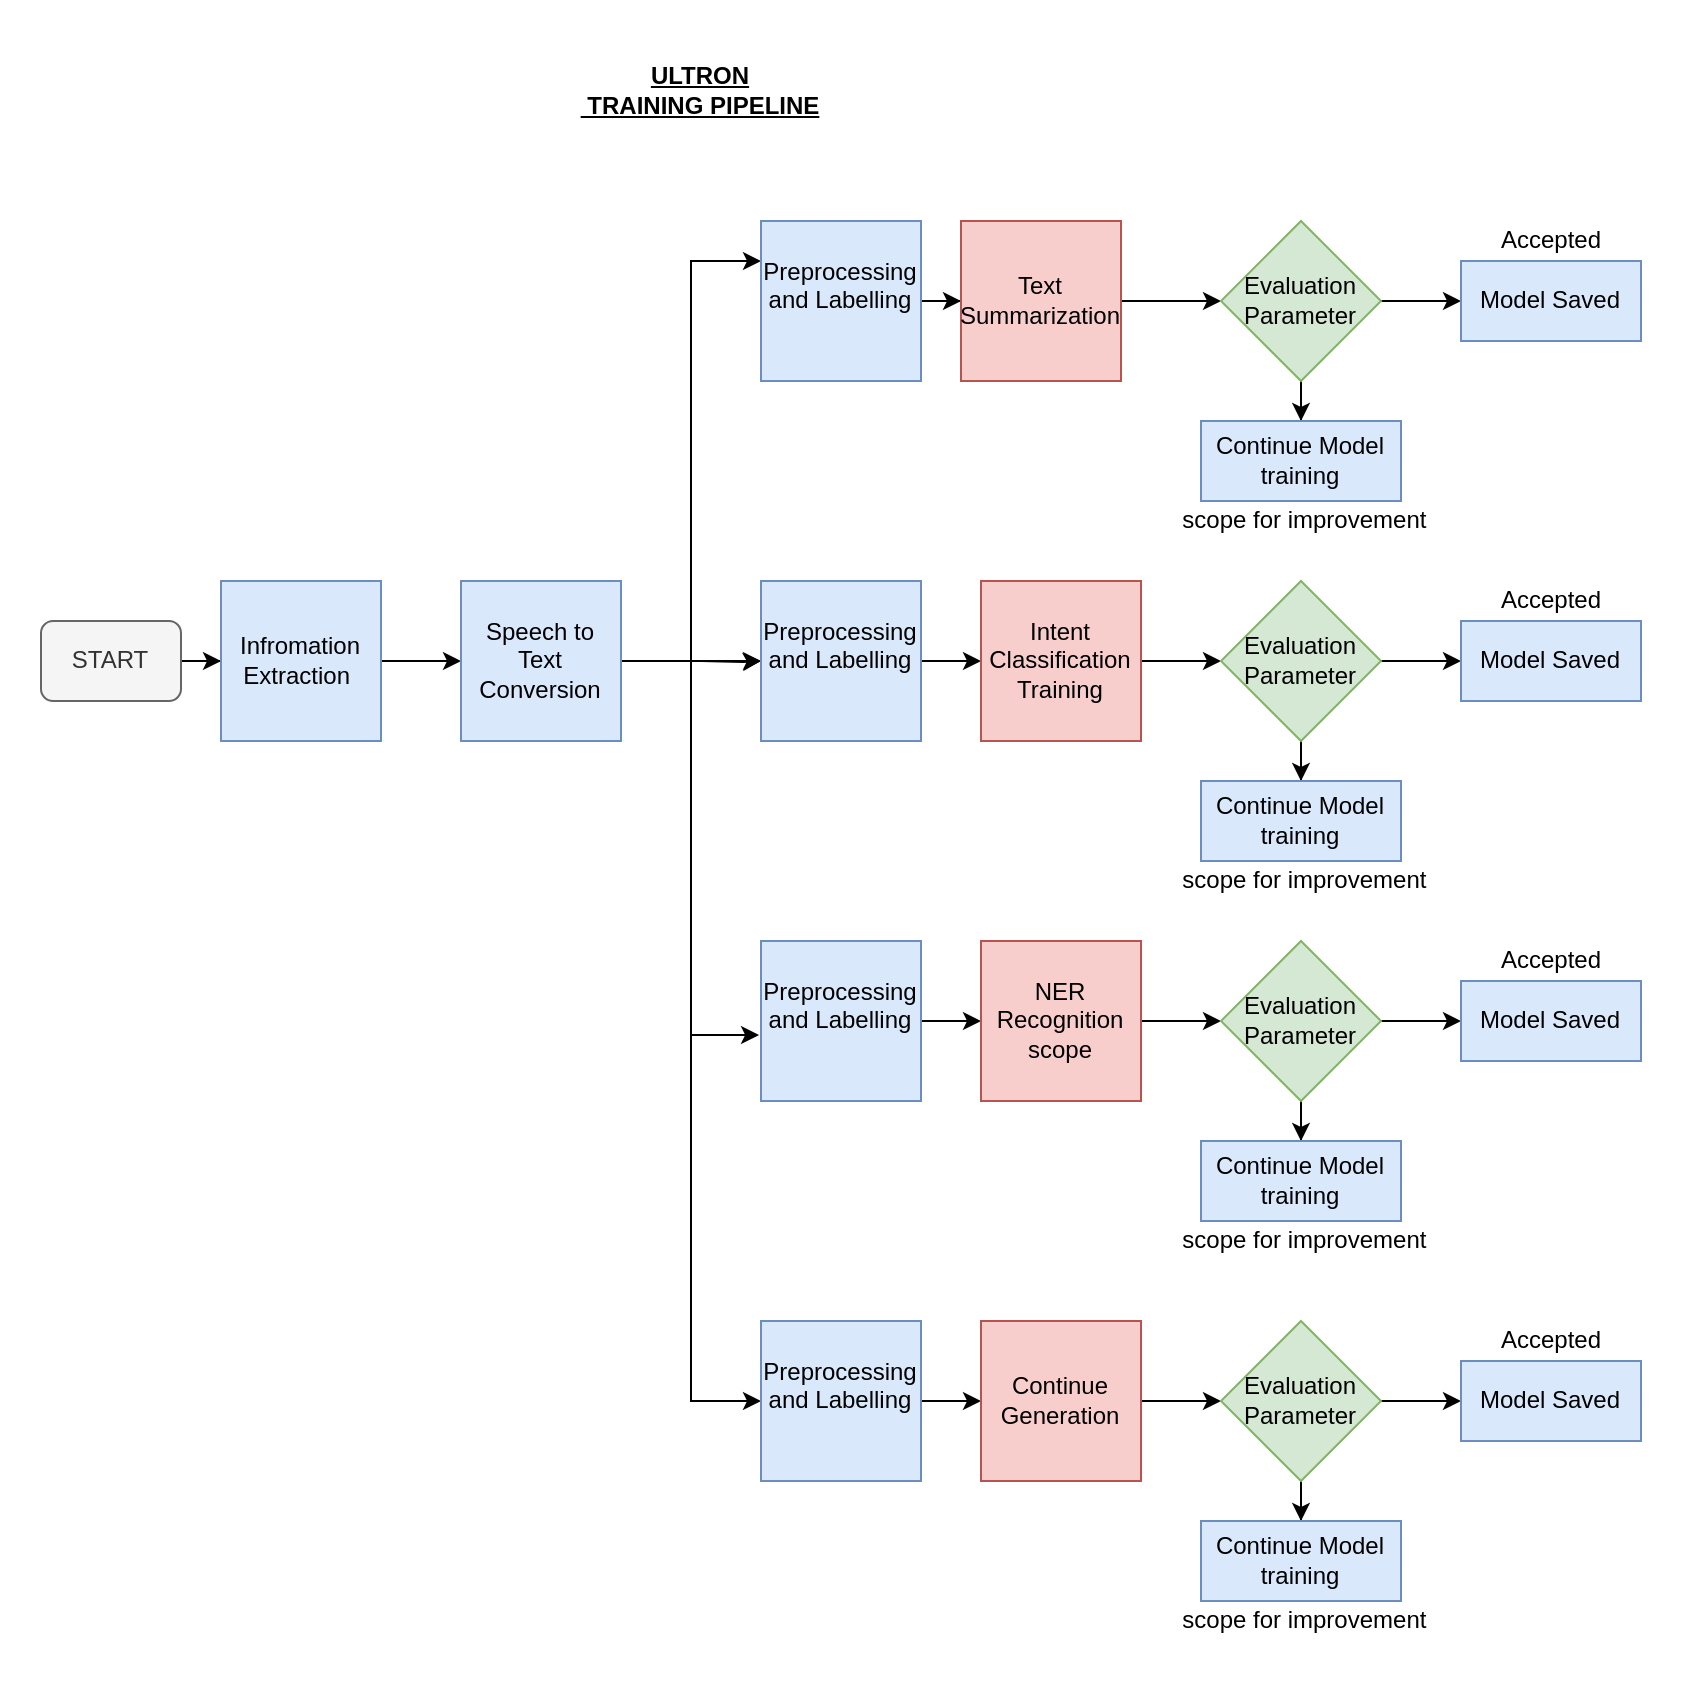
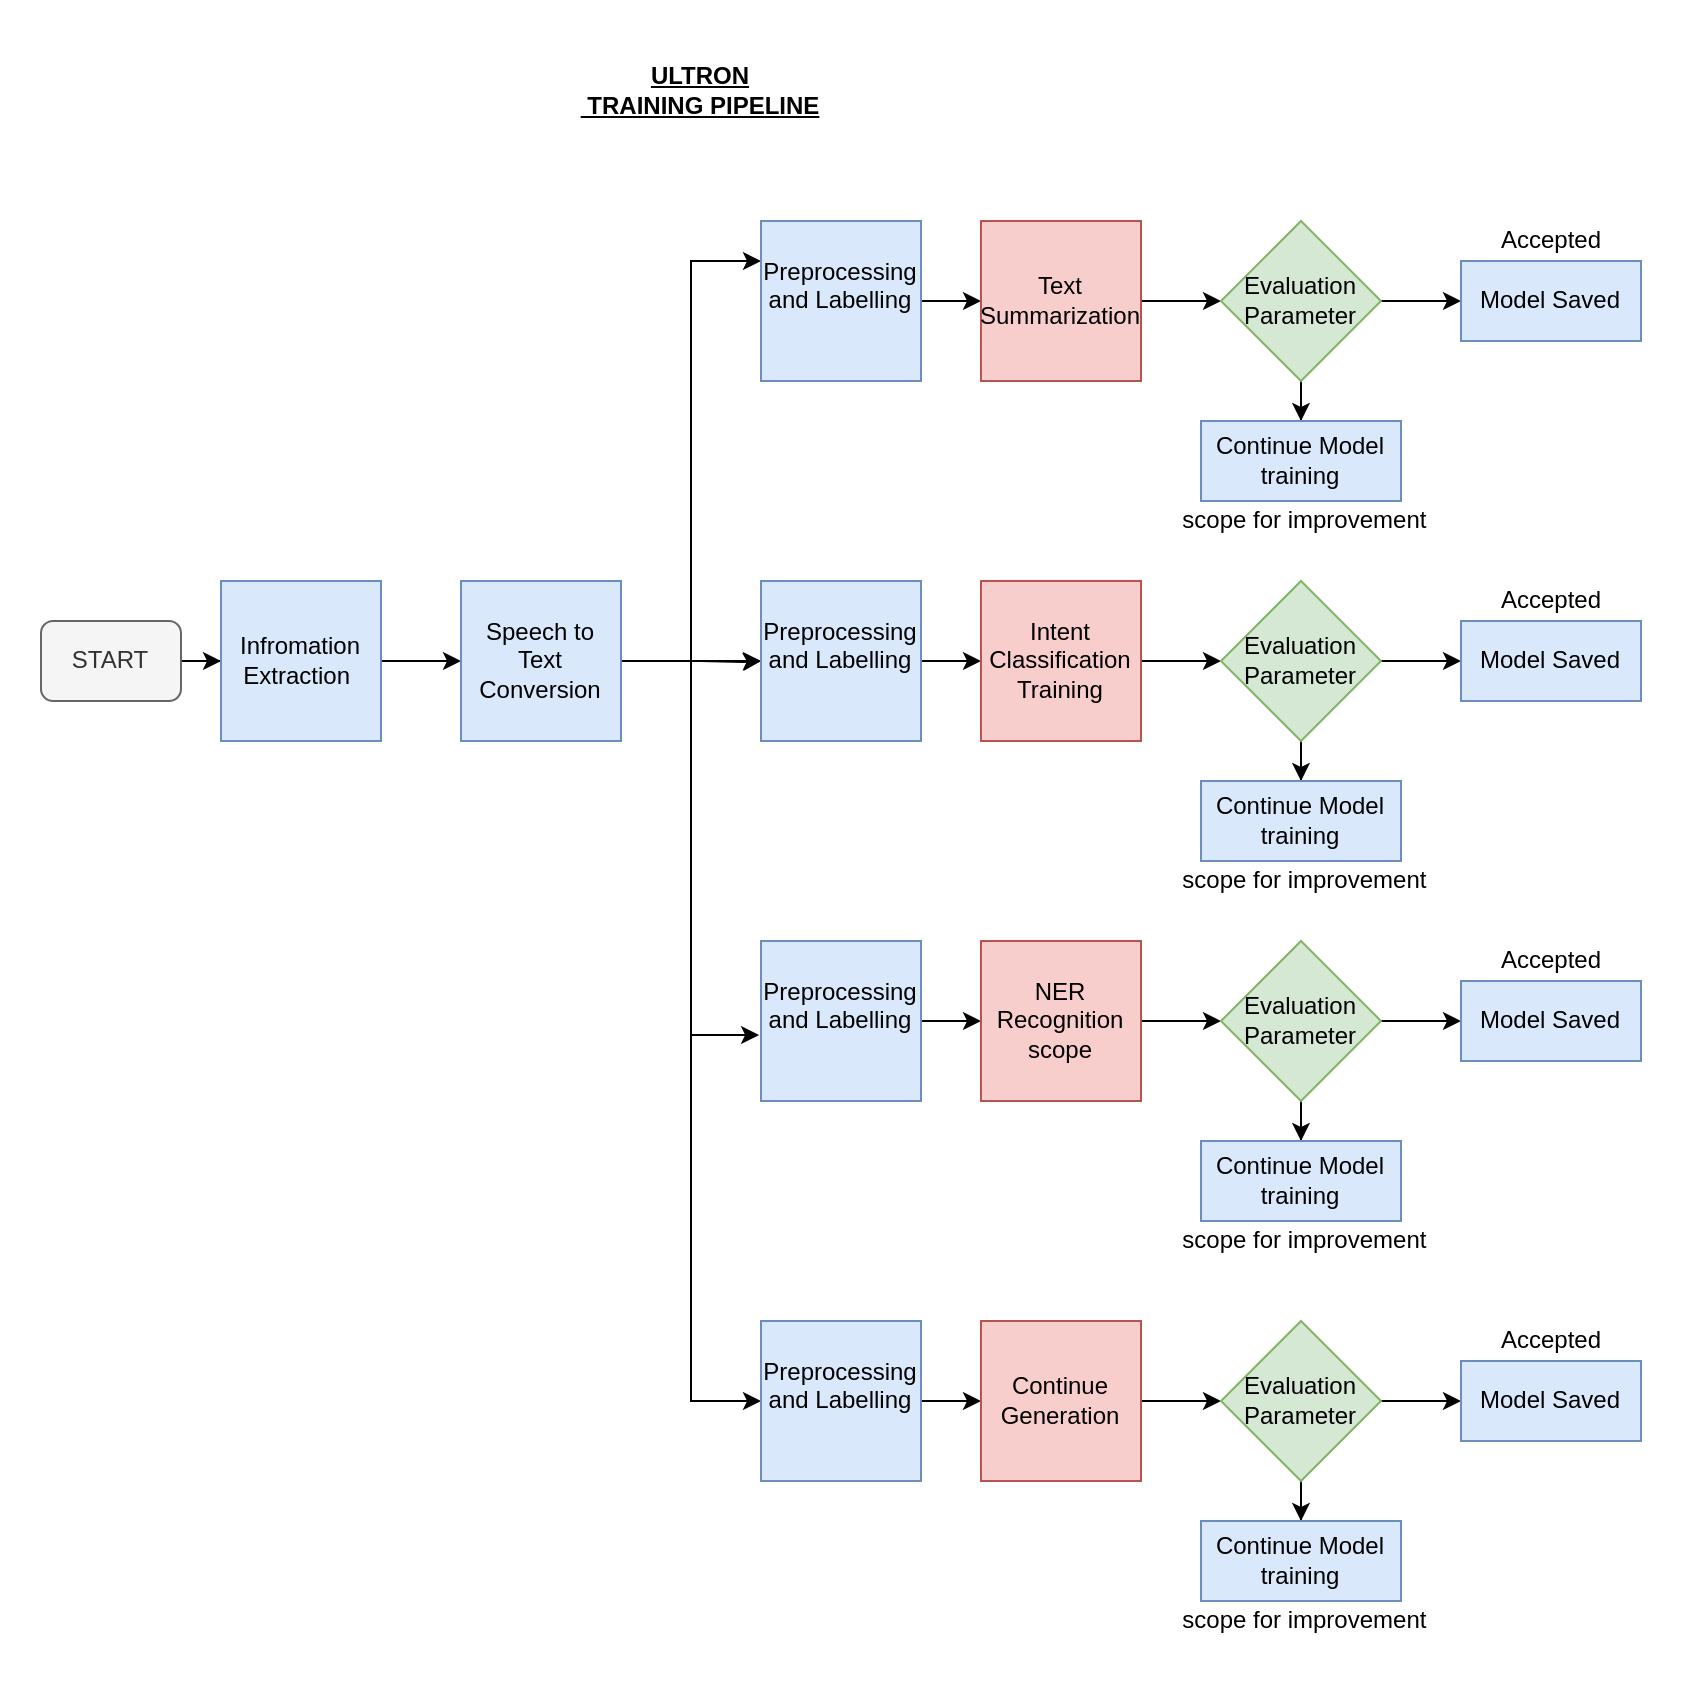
(1041, 301) -> (1061, 301)
